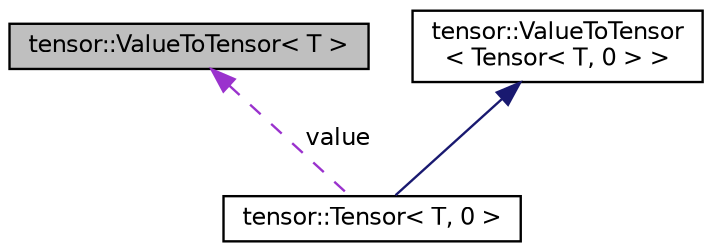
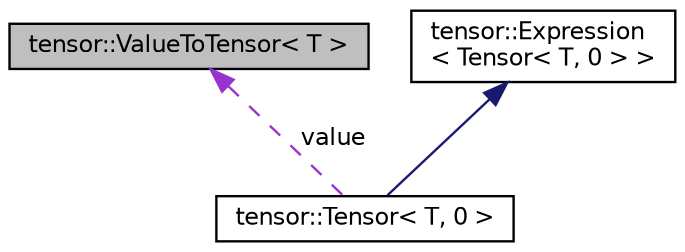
(558, 46) -> (543, 46)
